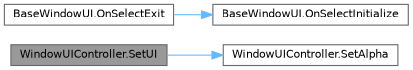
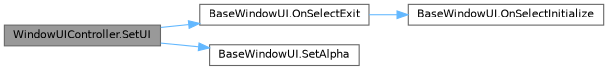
none -> (175, 26)
(311, 55) -> (284, 55)
